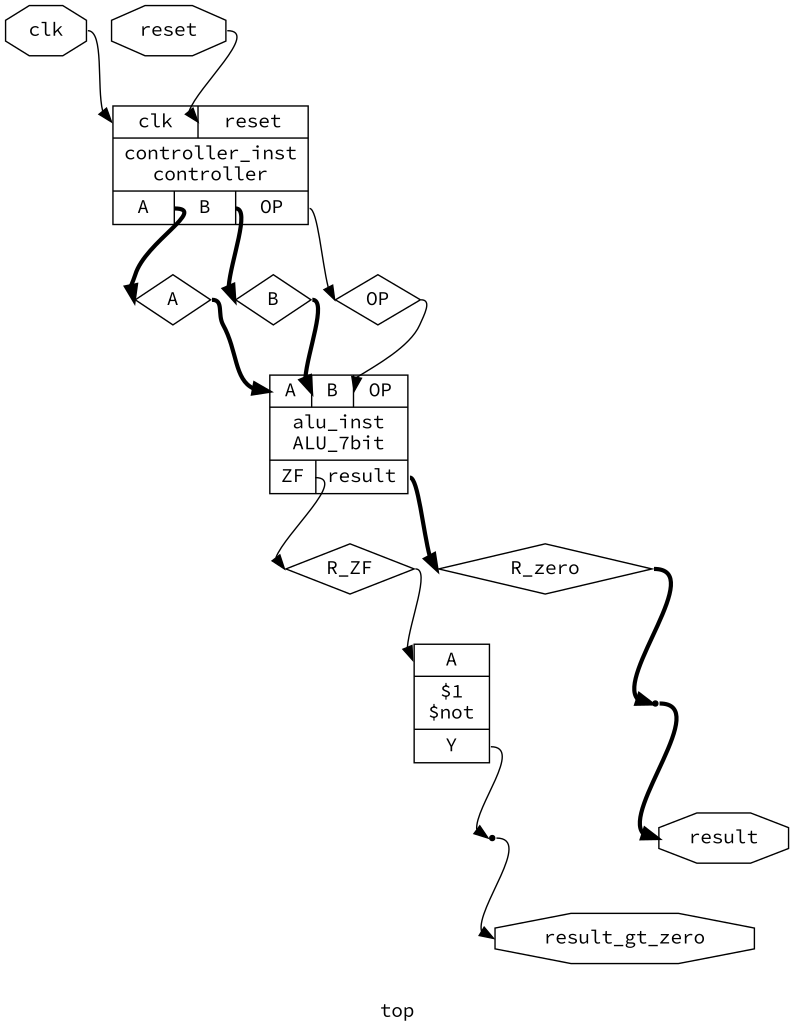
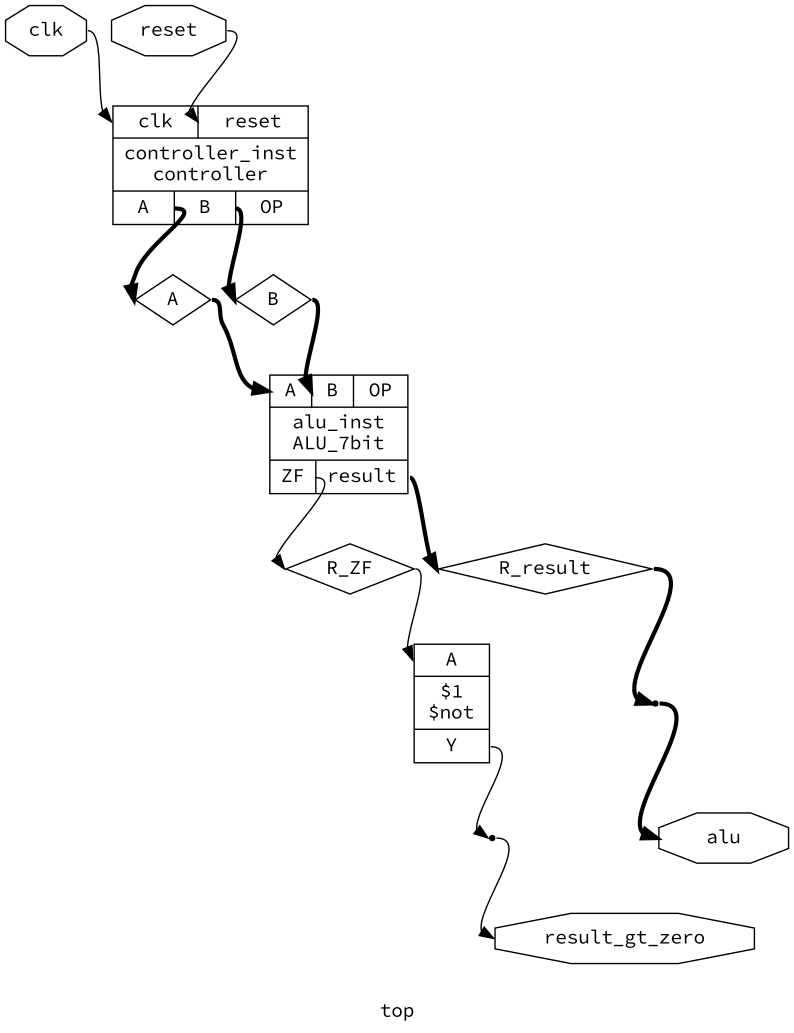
(378, 300) -> none
(545, 569) -> (545, 569)
(724, 838) -> (724, 838)
